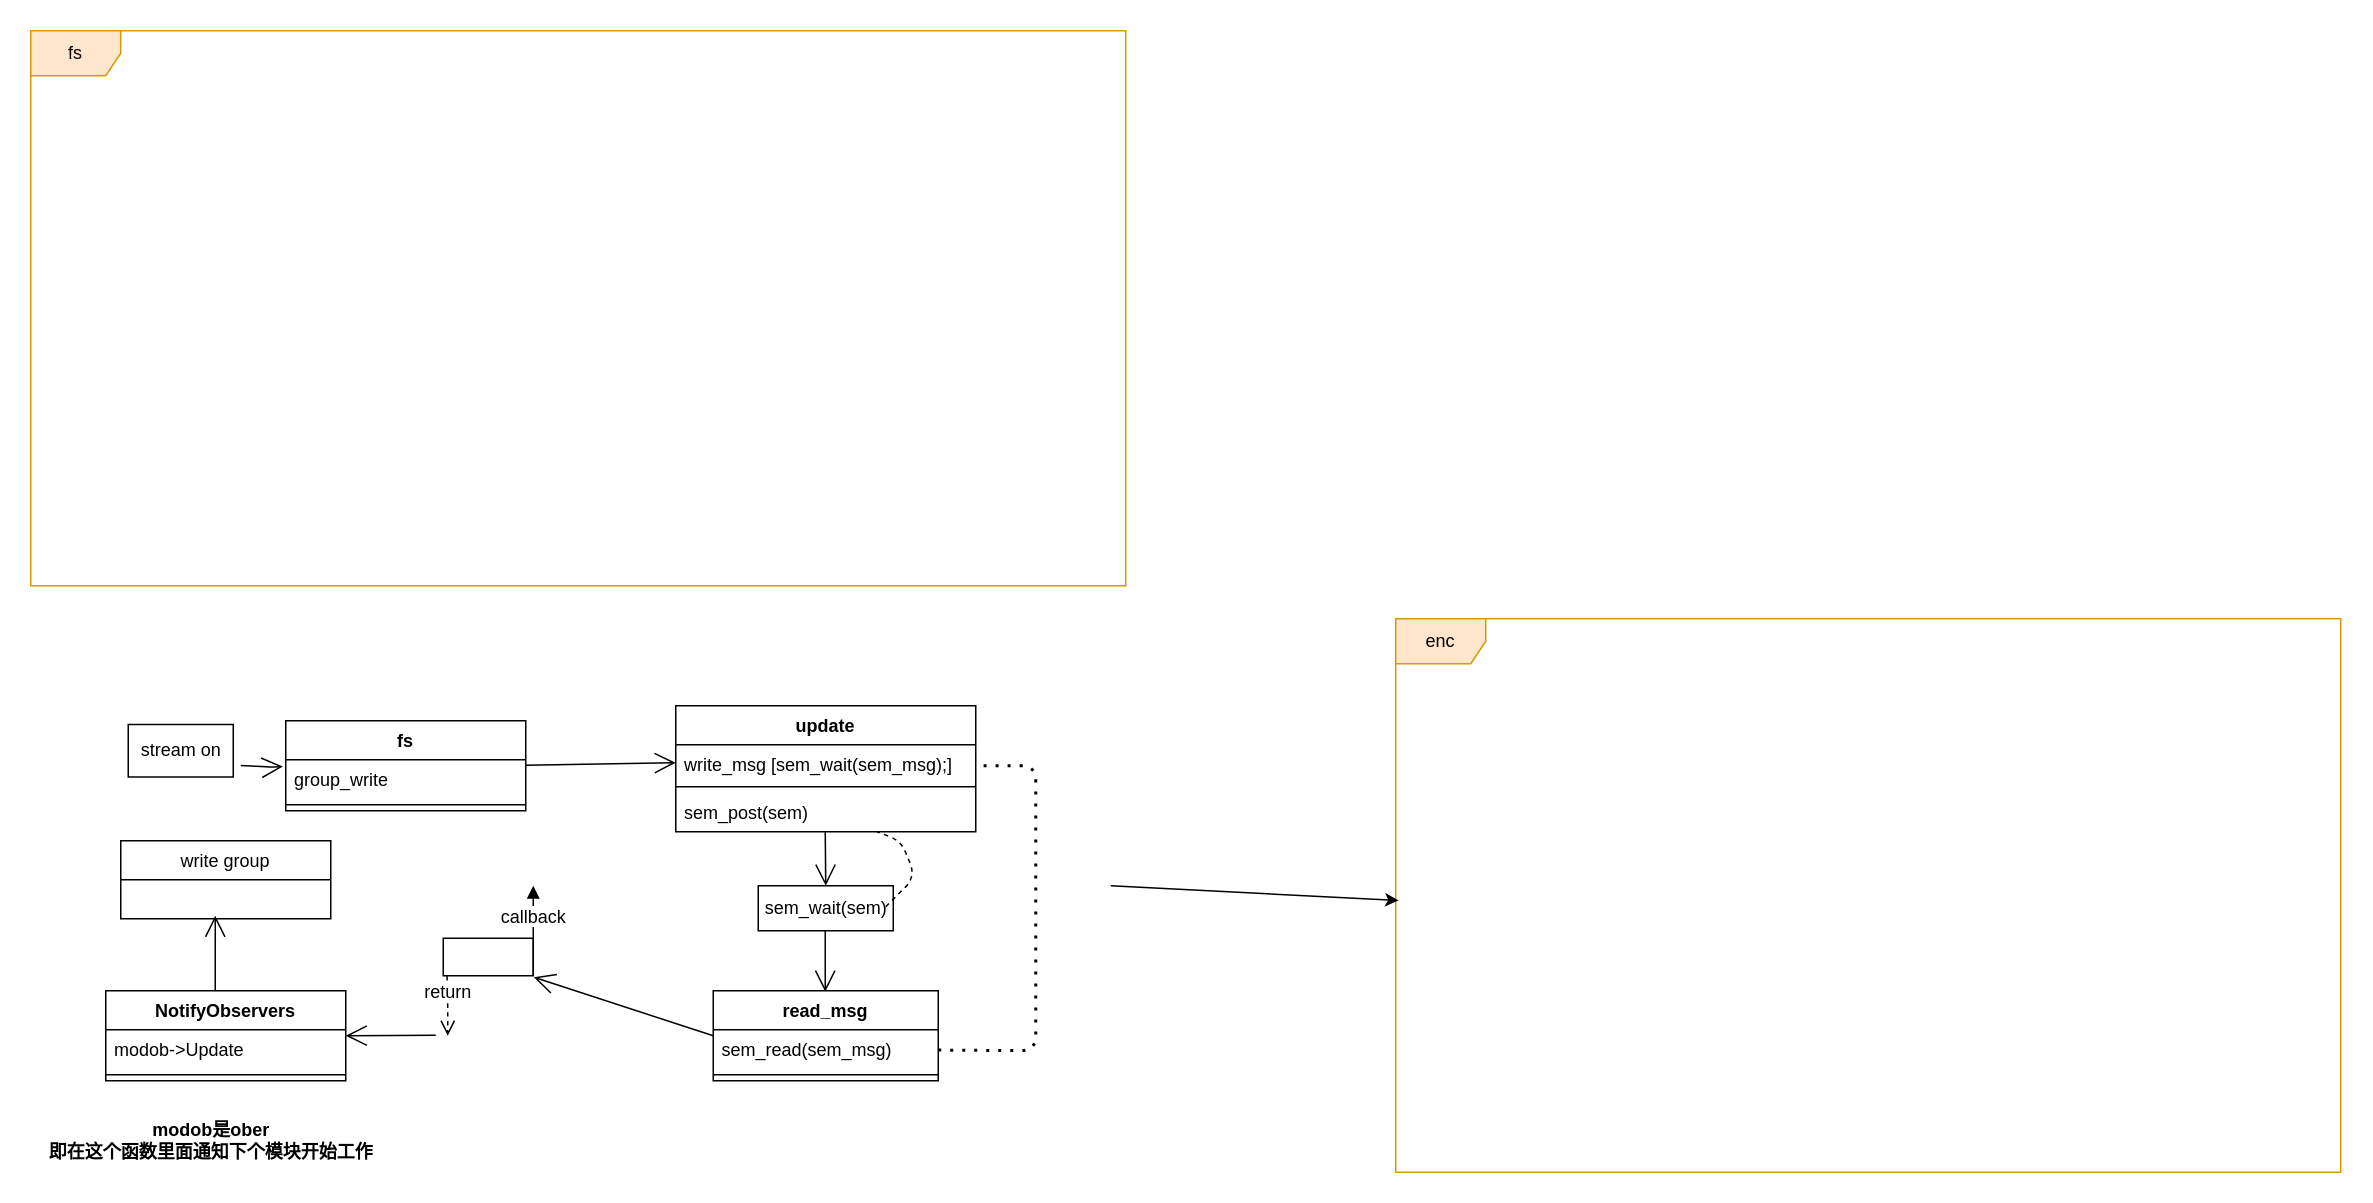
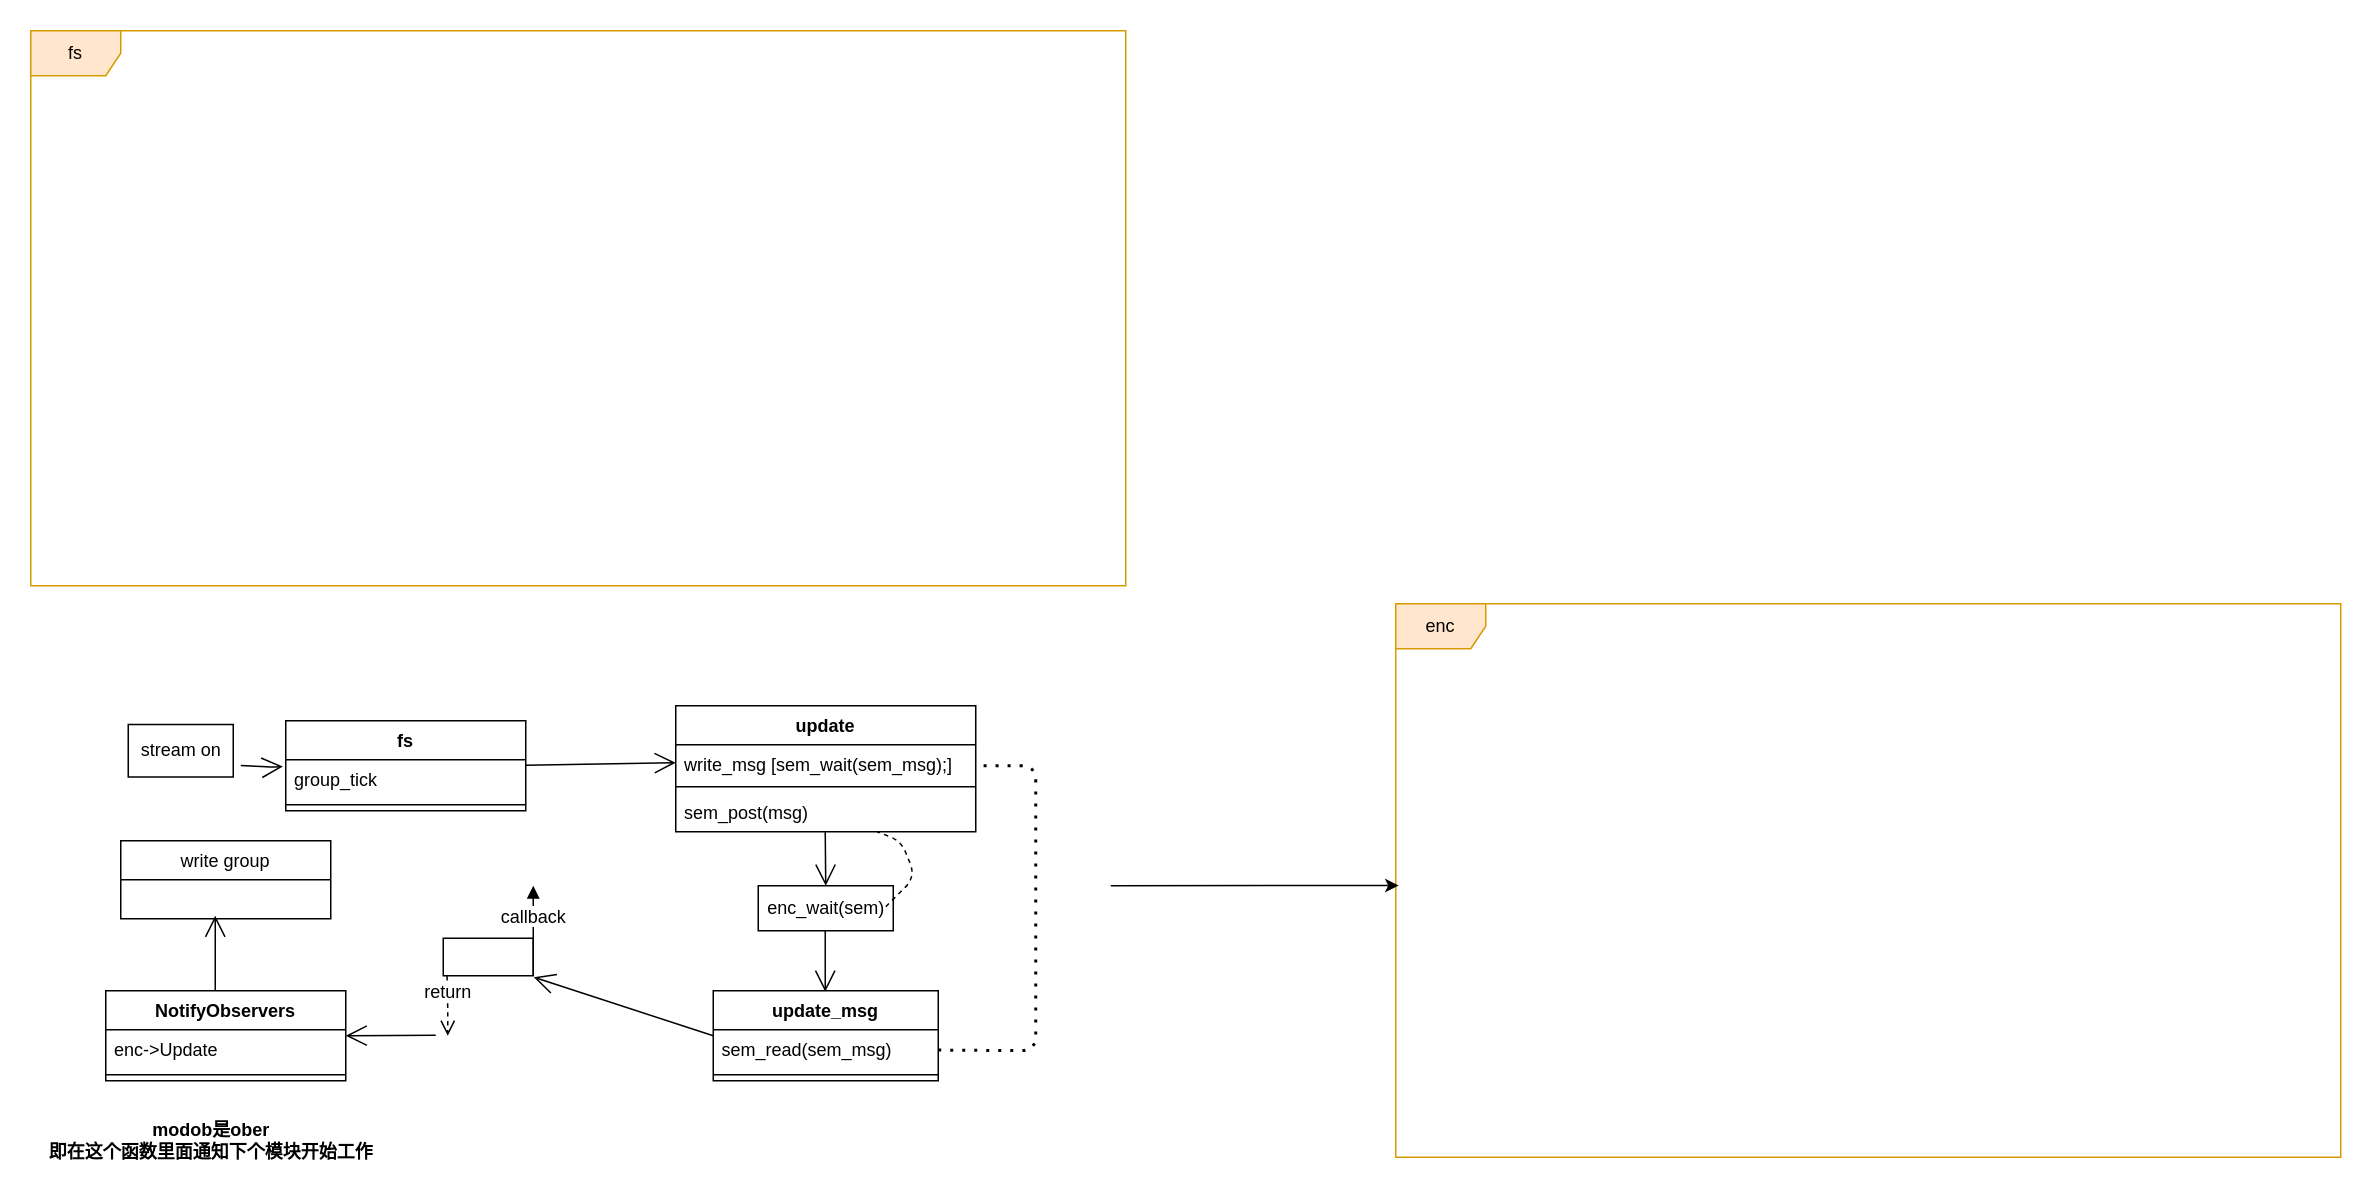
(347, 780) -> (342, 780)
(750, 813) -> (750, 813)
(1868, 896) -> (1868, 881)
(827, 908) -> (827, 908)
(825, 1011) -> (825, 1011)
(180, 1050) -> (169, 1050)
